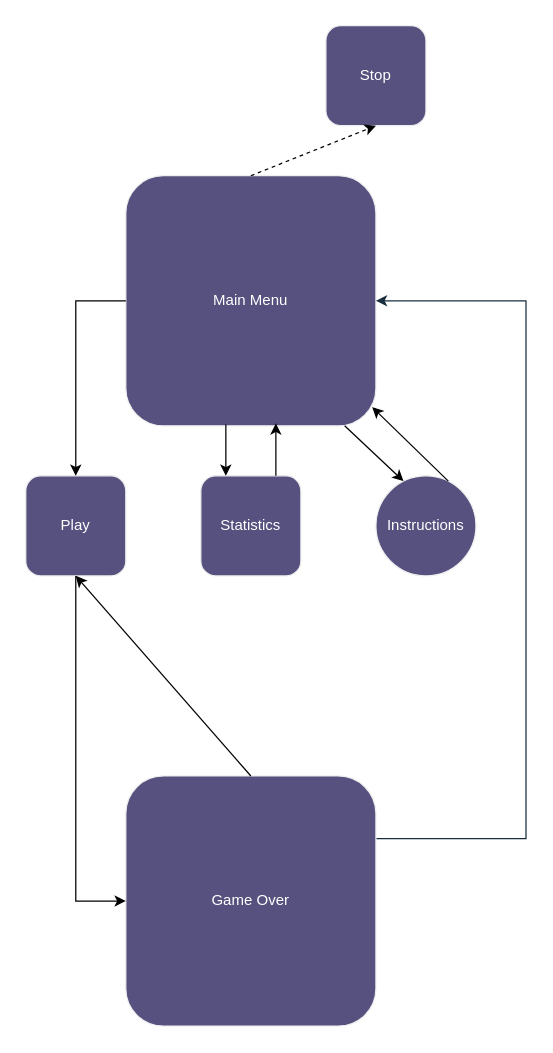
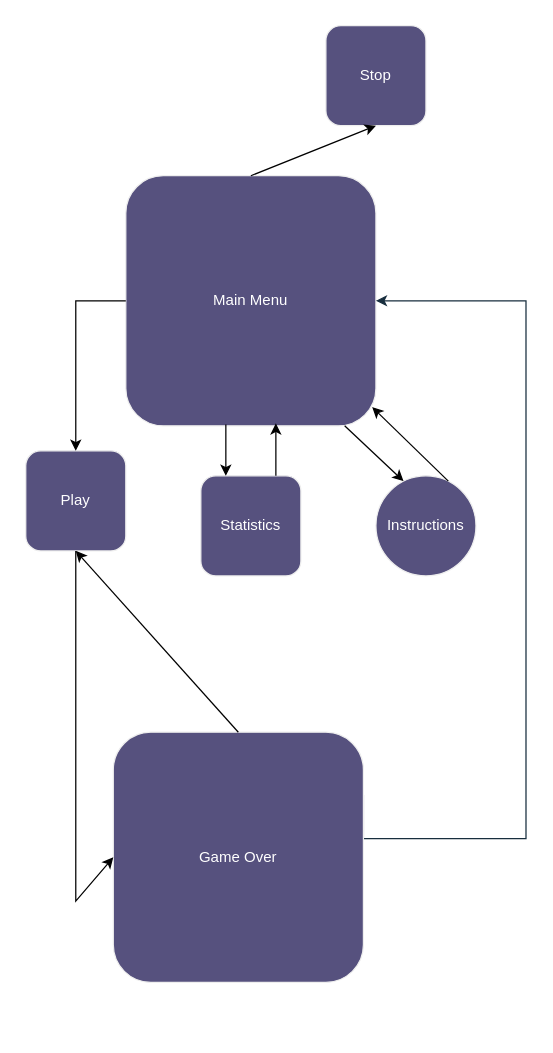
(310, 152) -> (310, 152)
(76, 526) -> (76, 501)
(251, 901) -> (238, 857)
